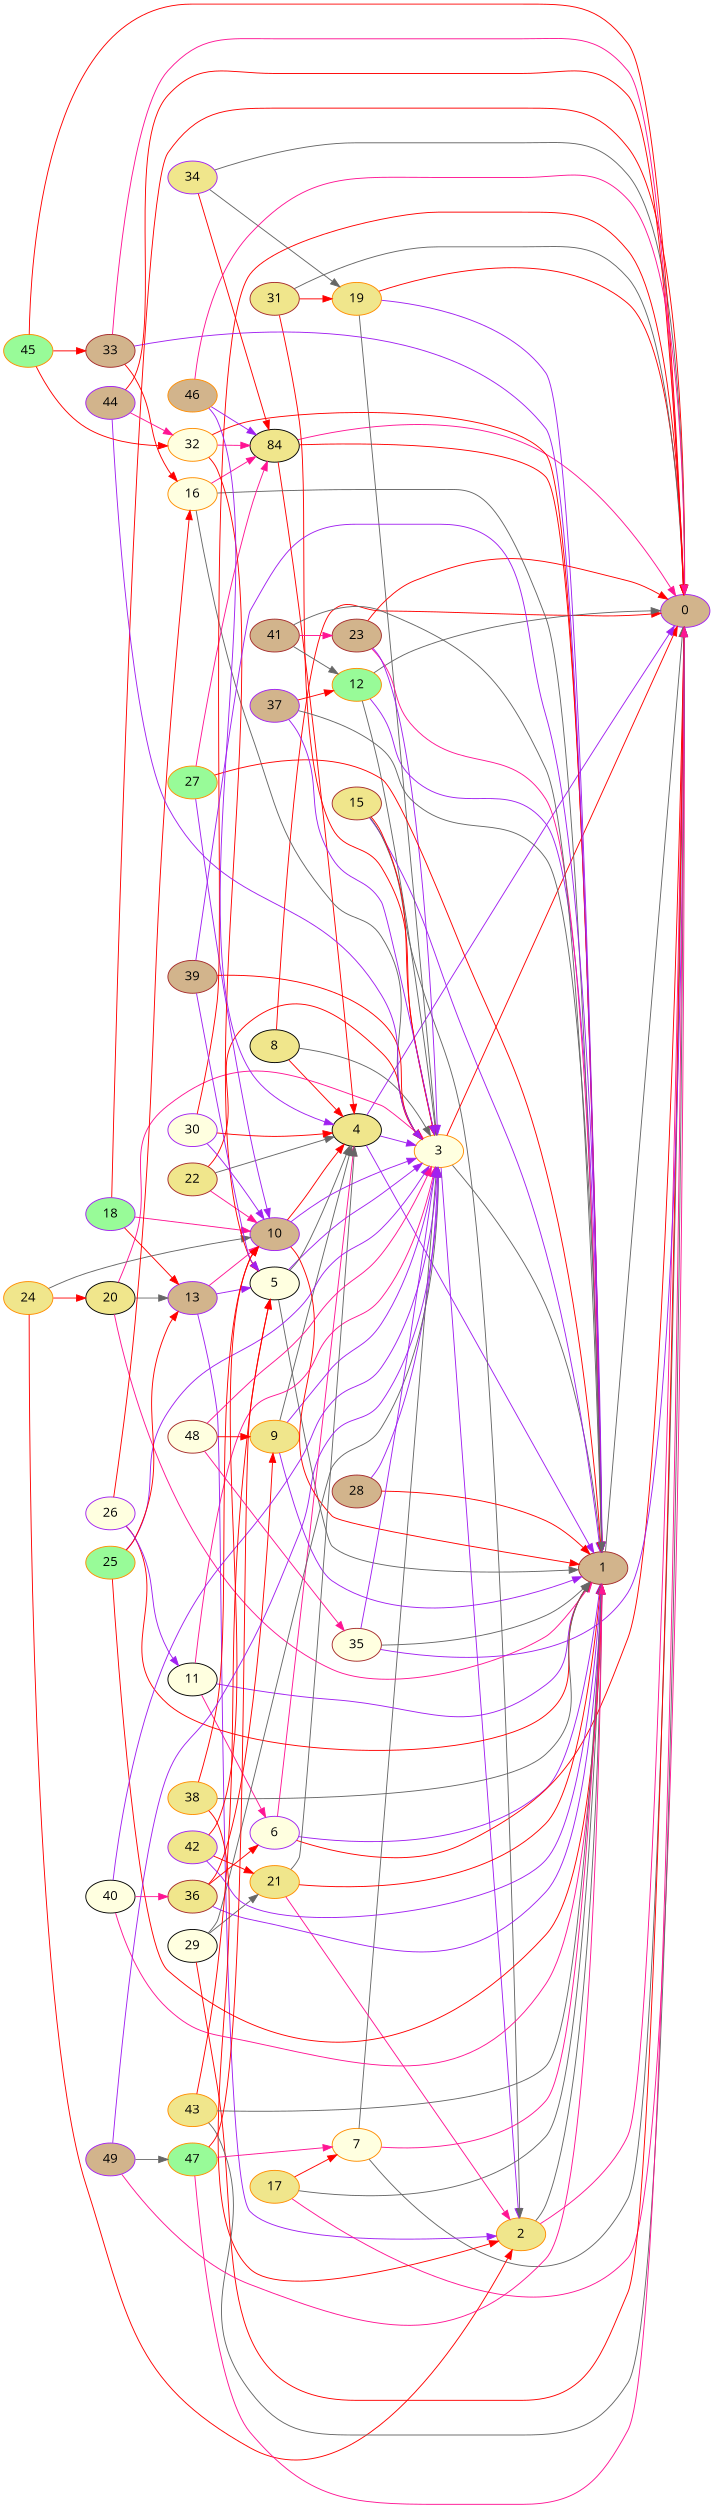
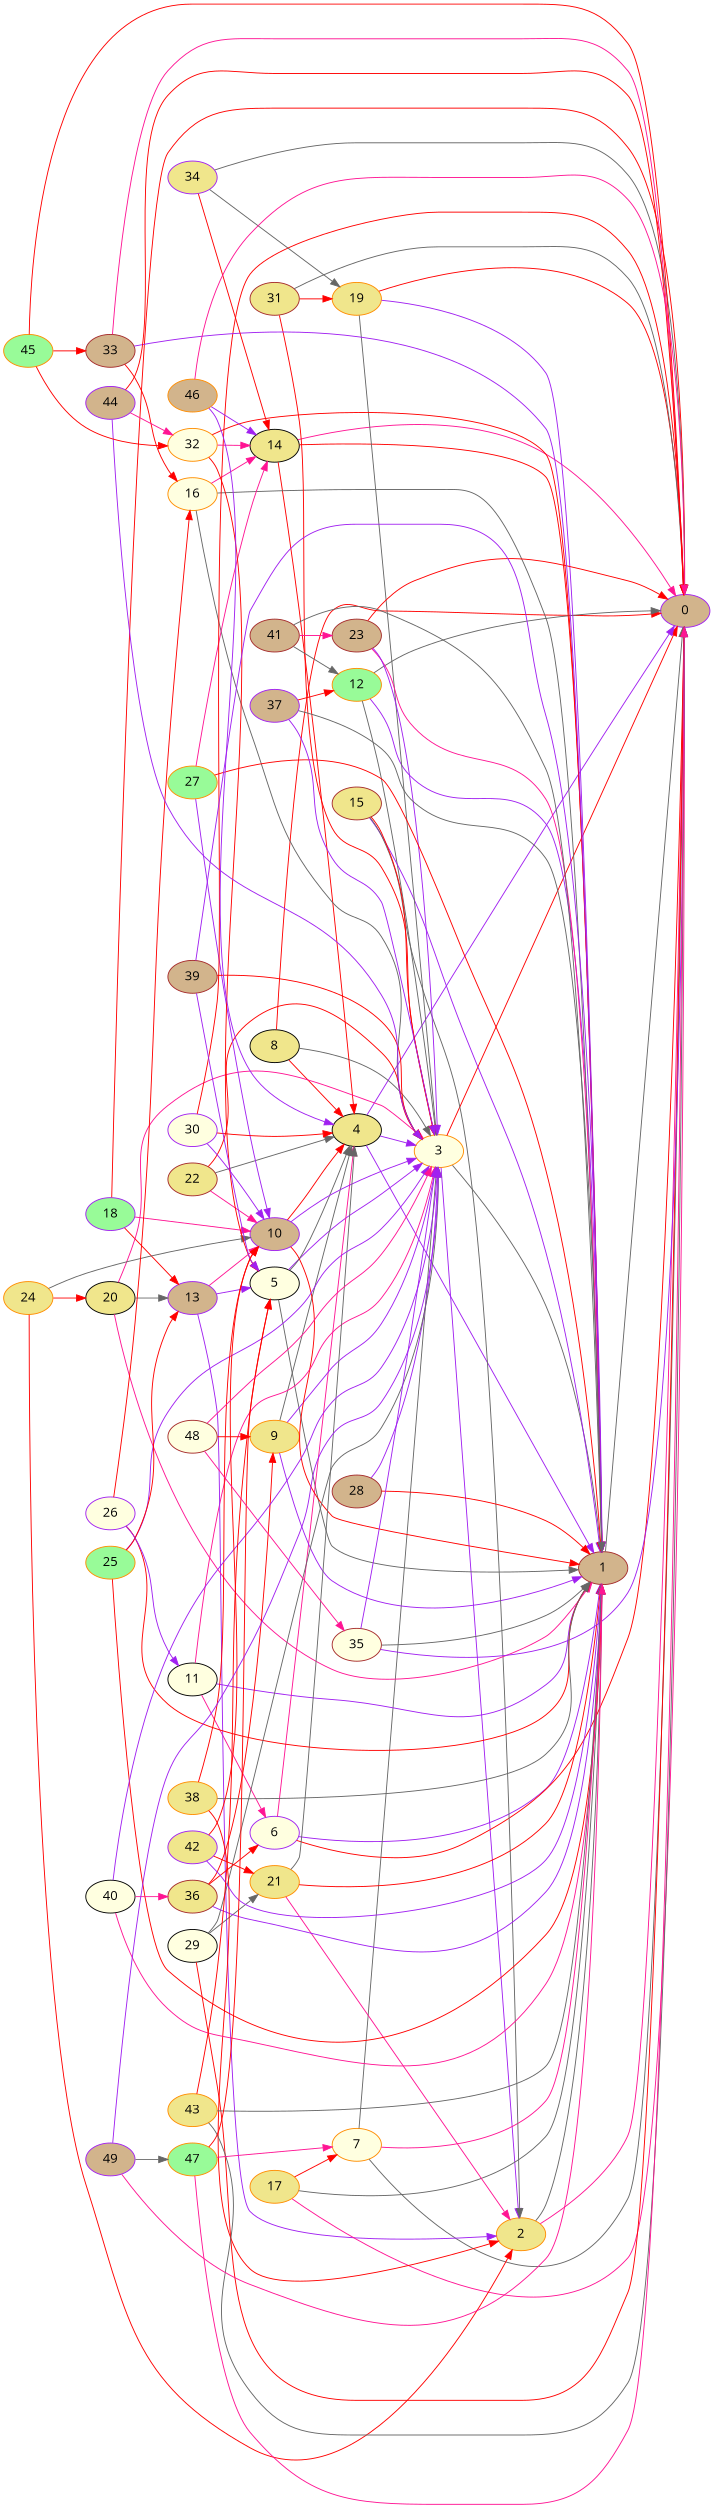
(275, 446) -> (275, 446)
